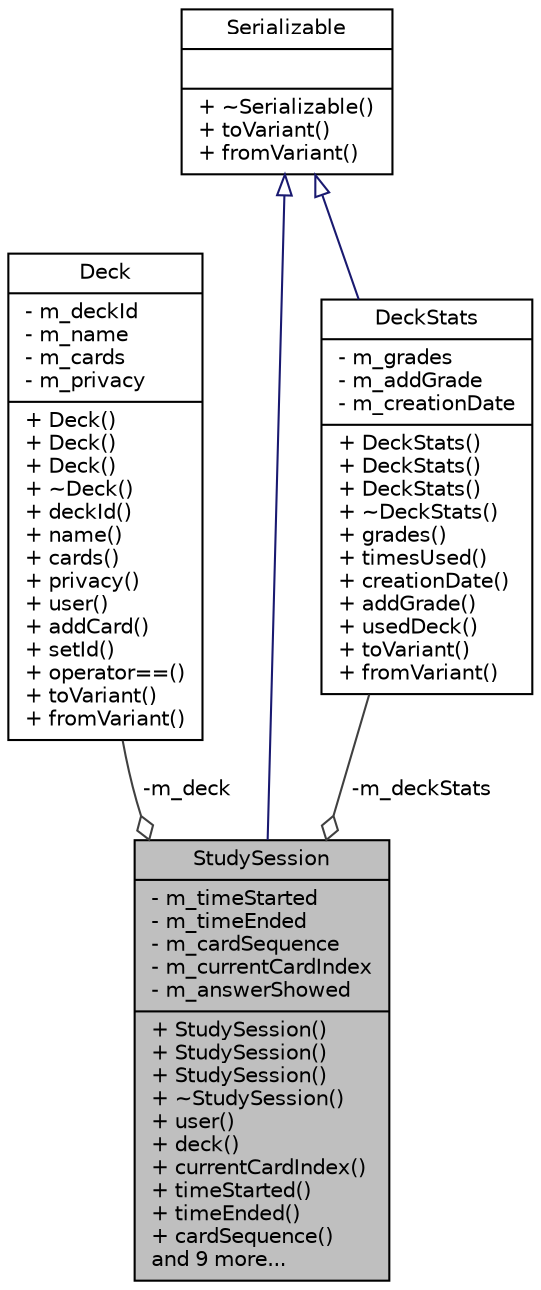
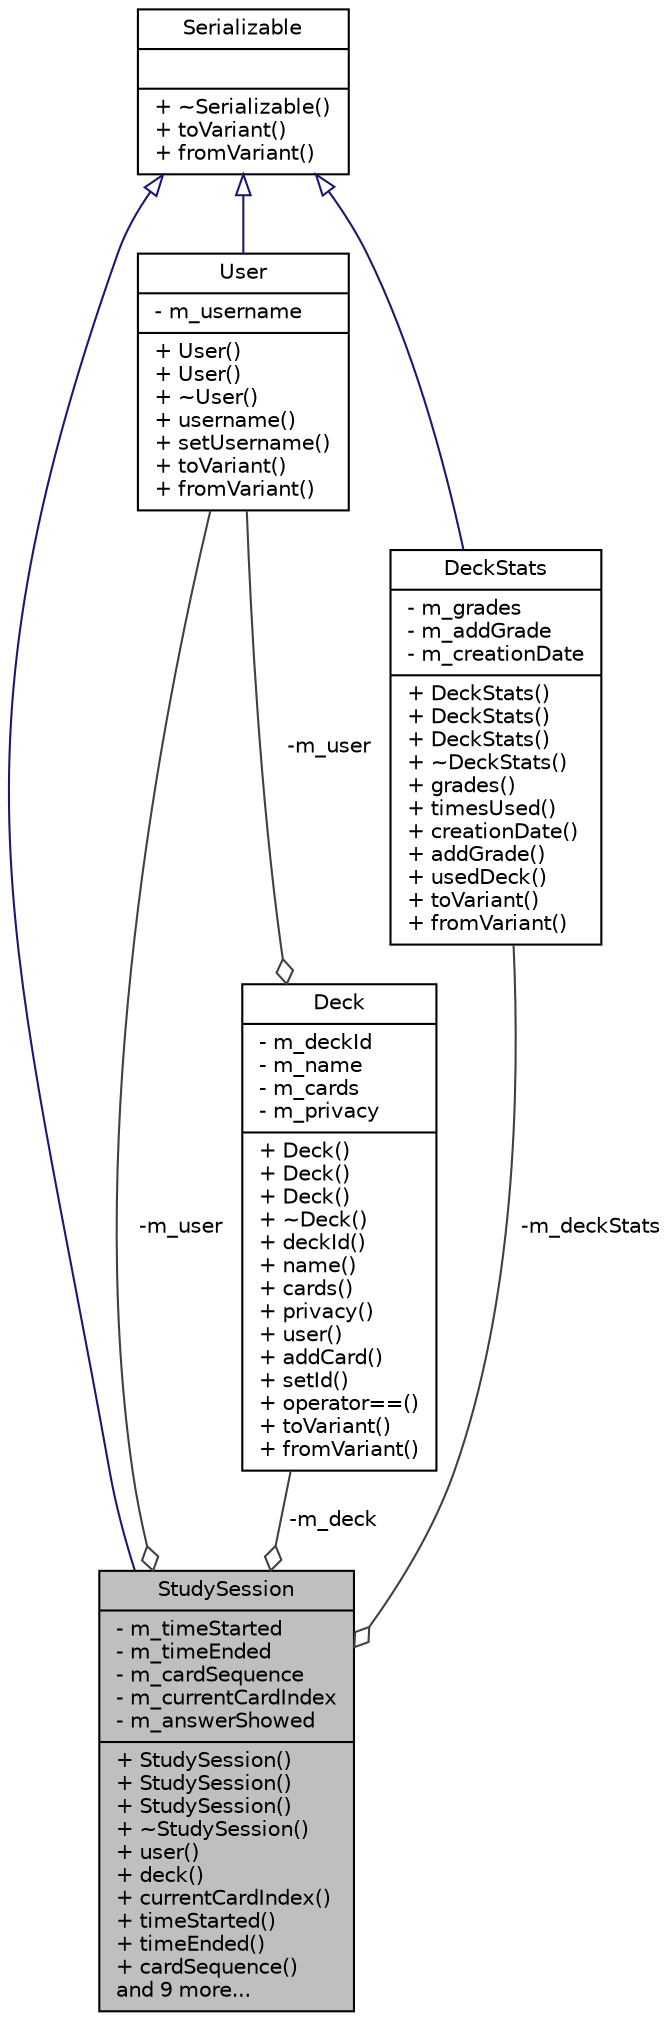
none -> (243, 382)
